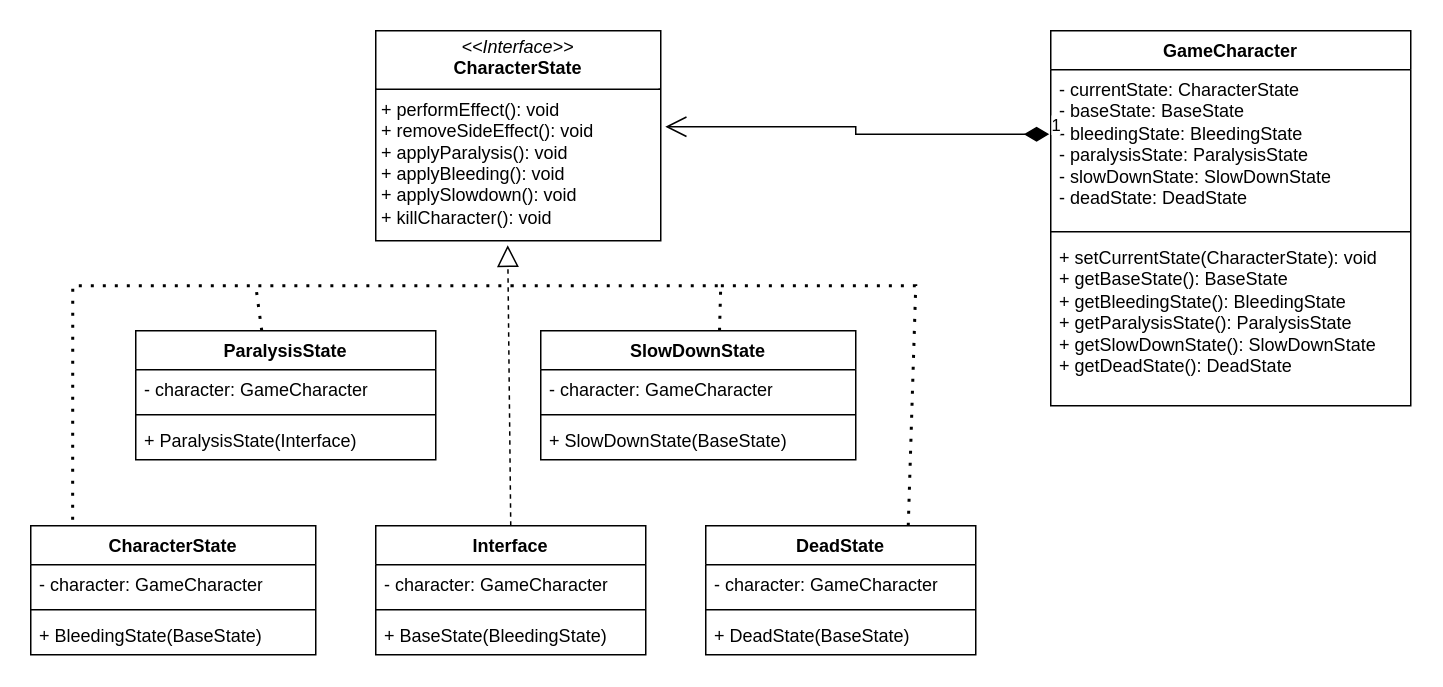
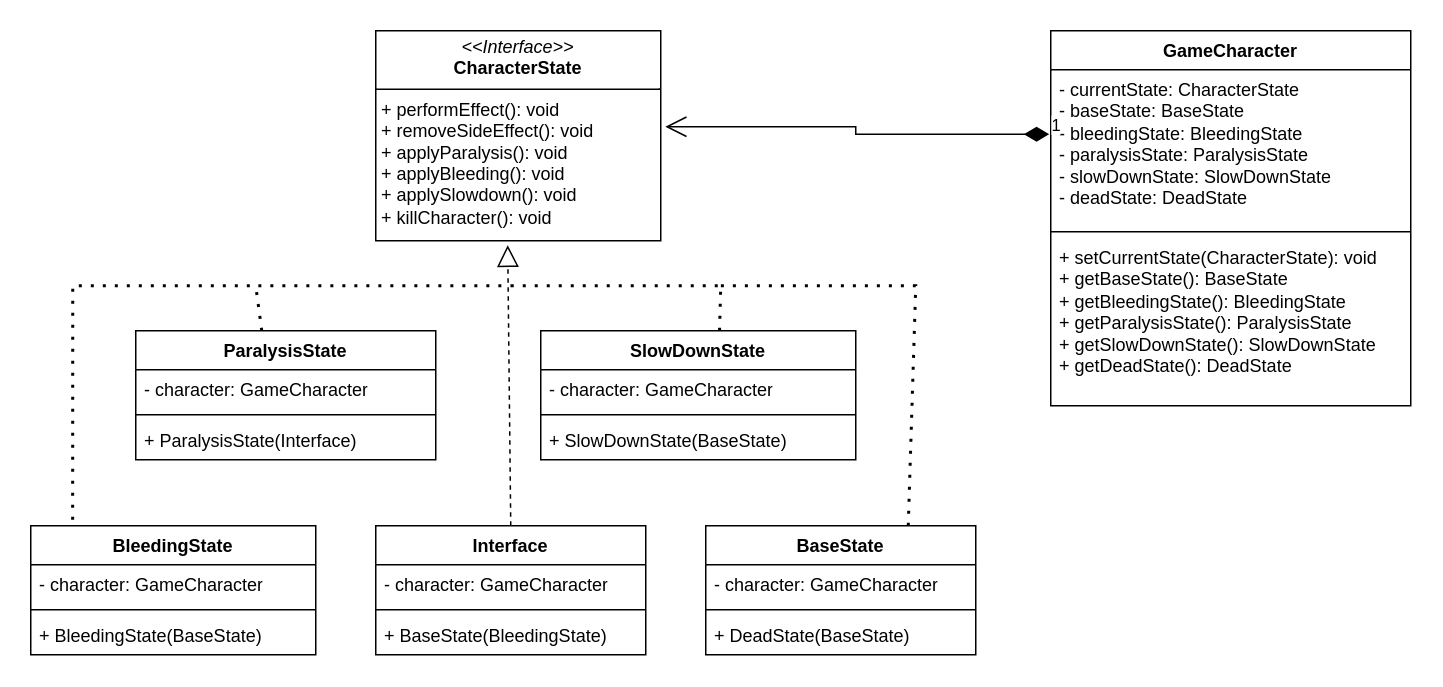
(173, 547) -> (173, 547)
(841, 547) -> (841, 547)
